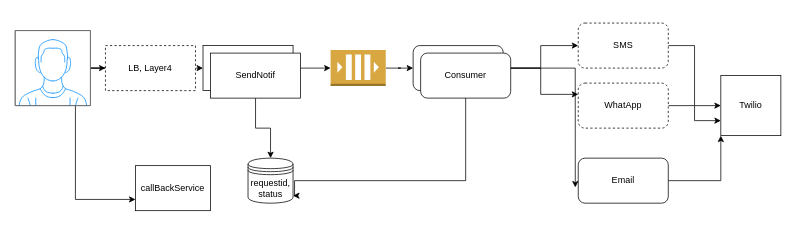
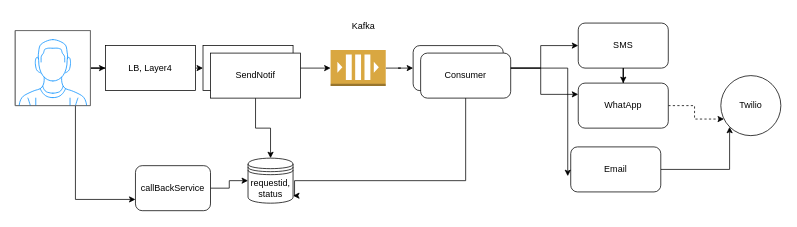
none -> (363, 27)
(623, 45) -> (623, 45)
(150, 68) -> (150, 68)
(694, 72) -> (623, 78)
(623, 105) -> (623, 105)
(750, 105) -> (750, 105)
(694, 110) -> (694, 111)
none -> (230, 180)
(623, 180) -> (615, 169)
(173, 188) -> (173, 188)
